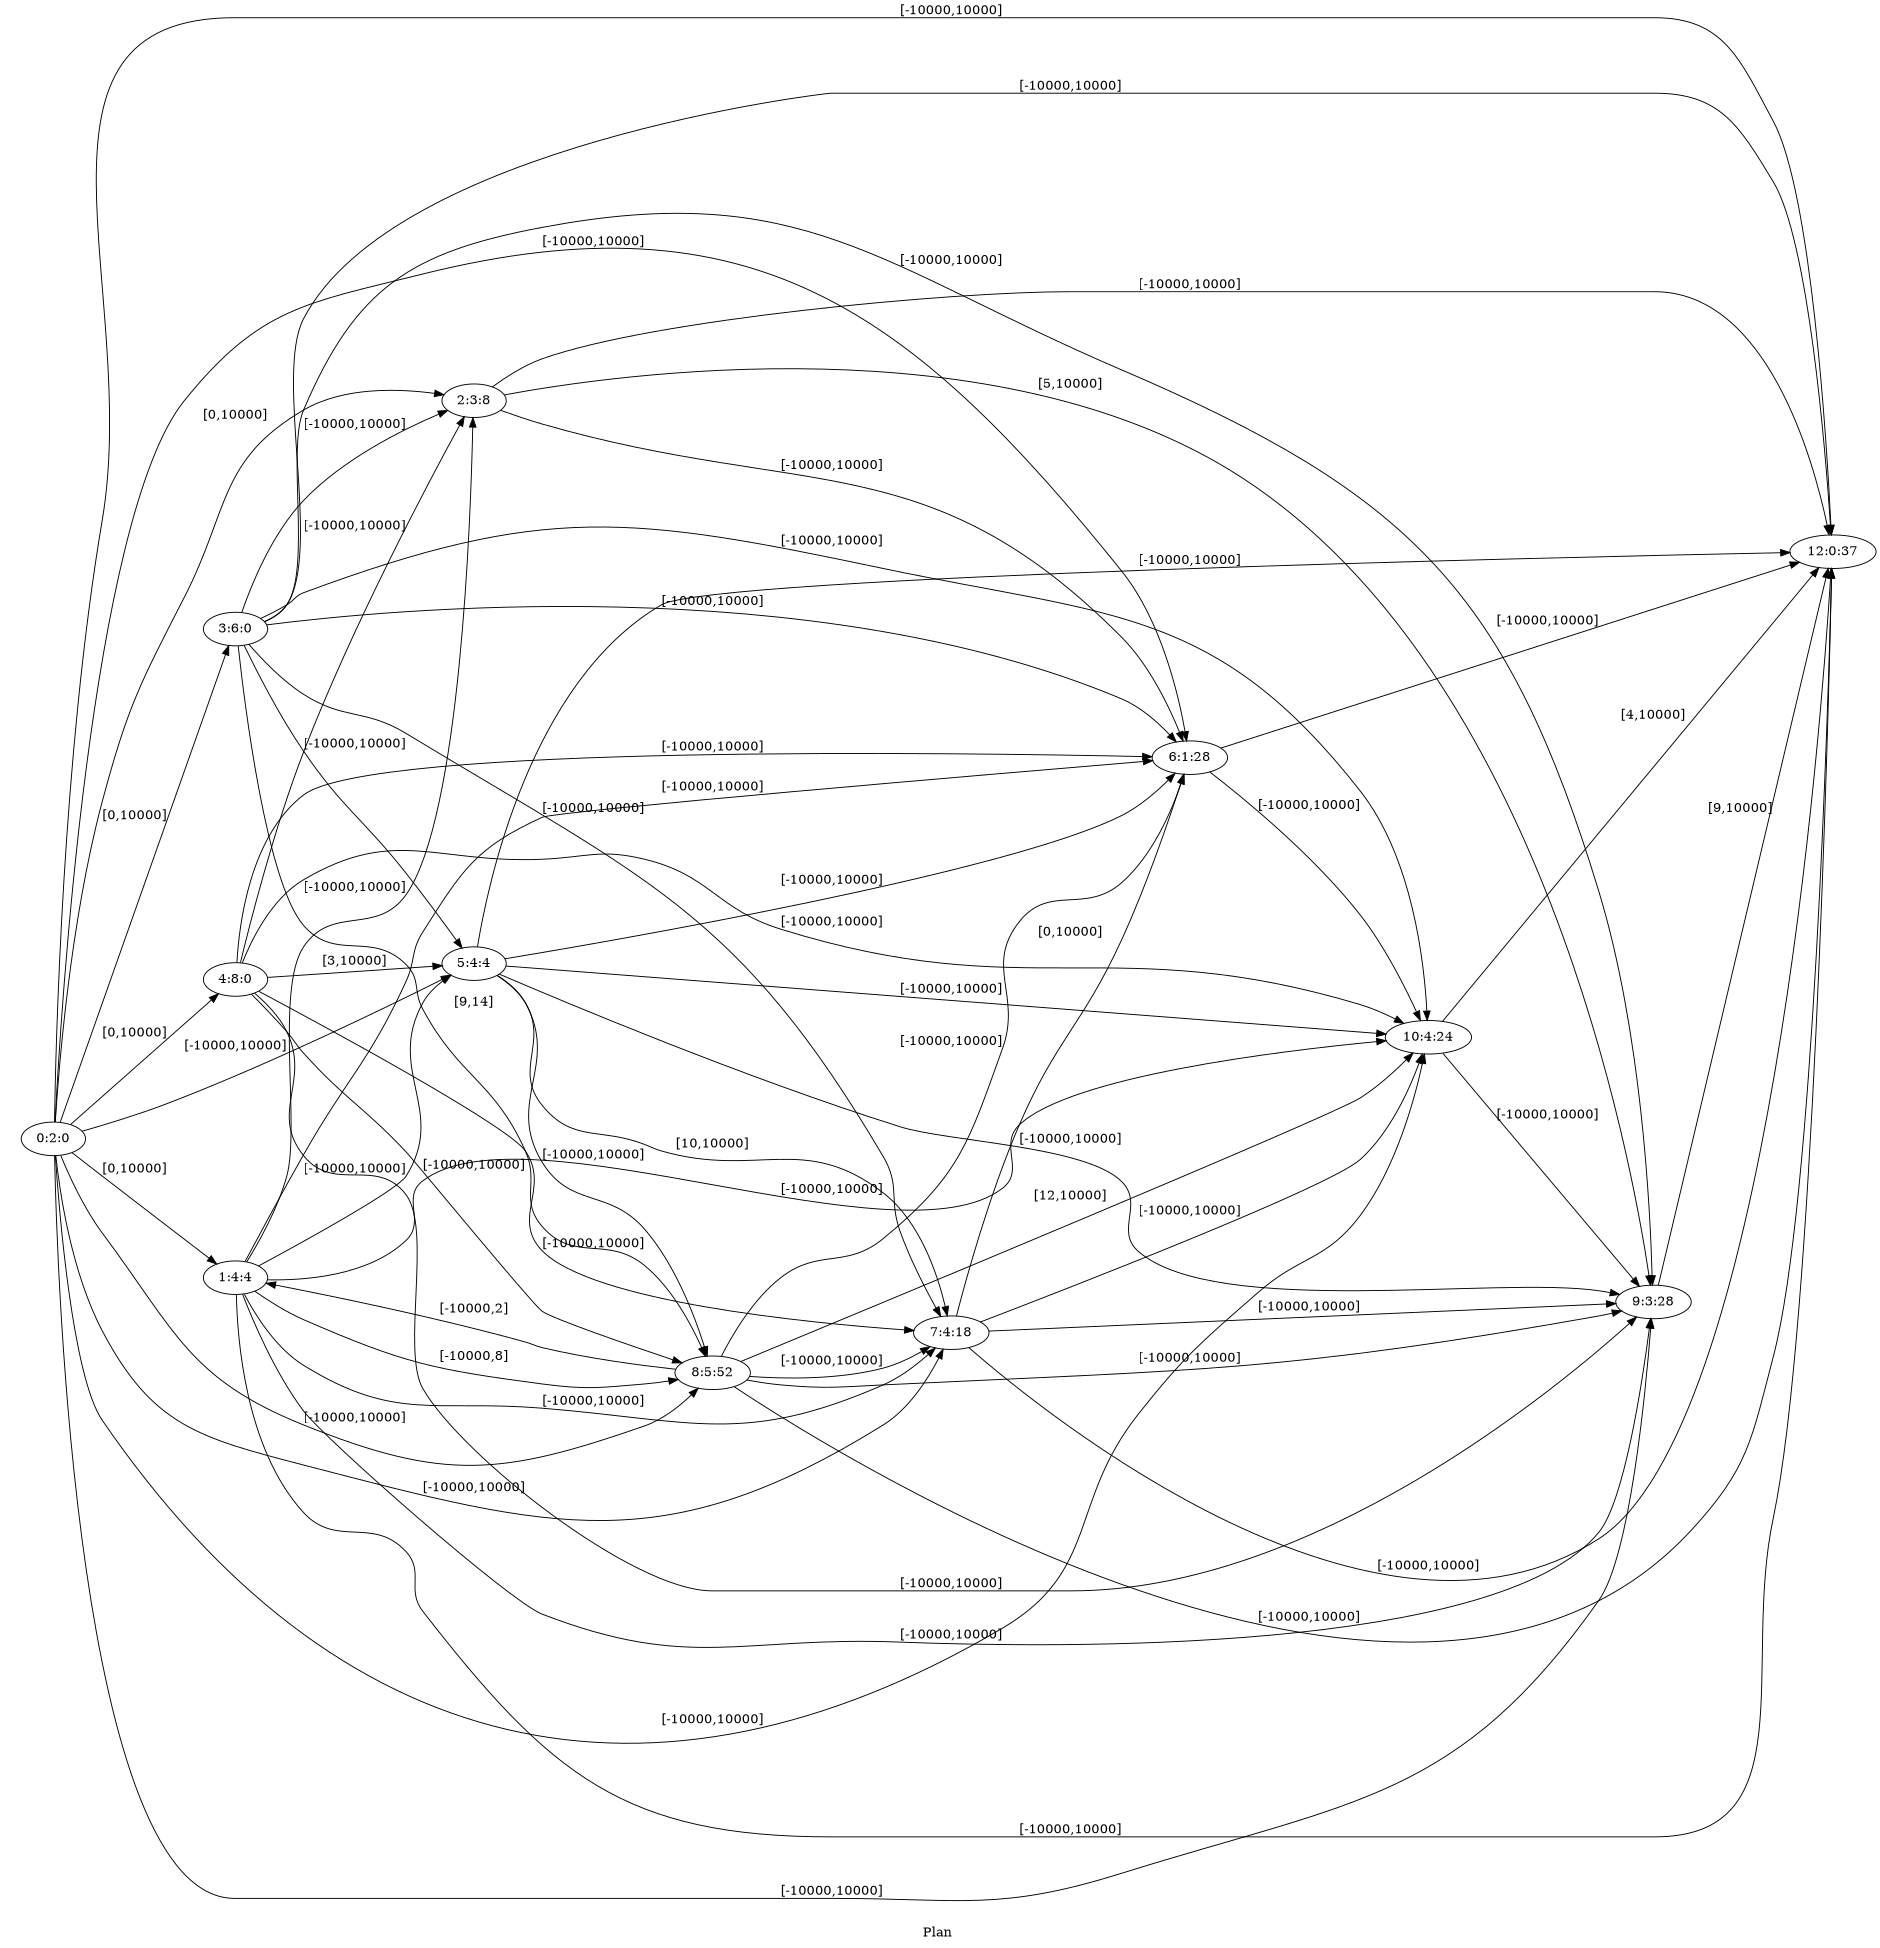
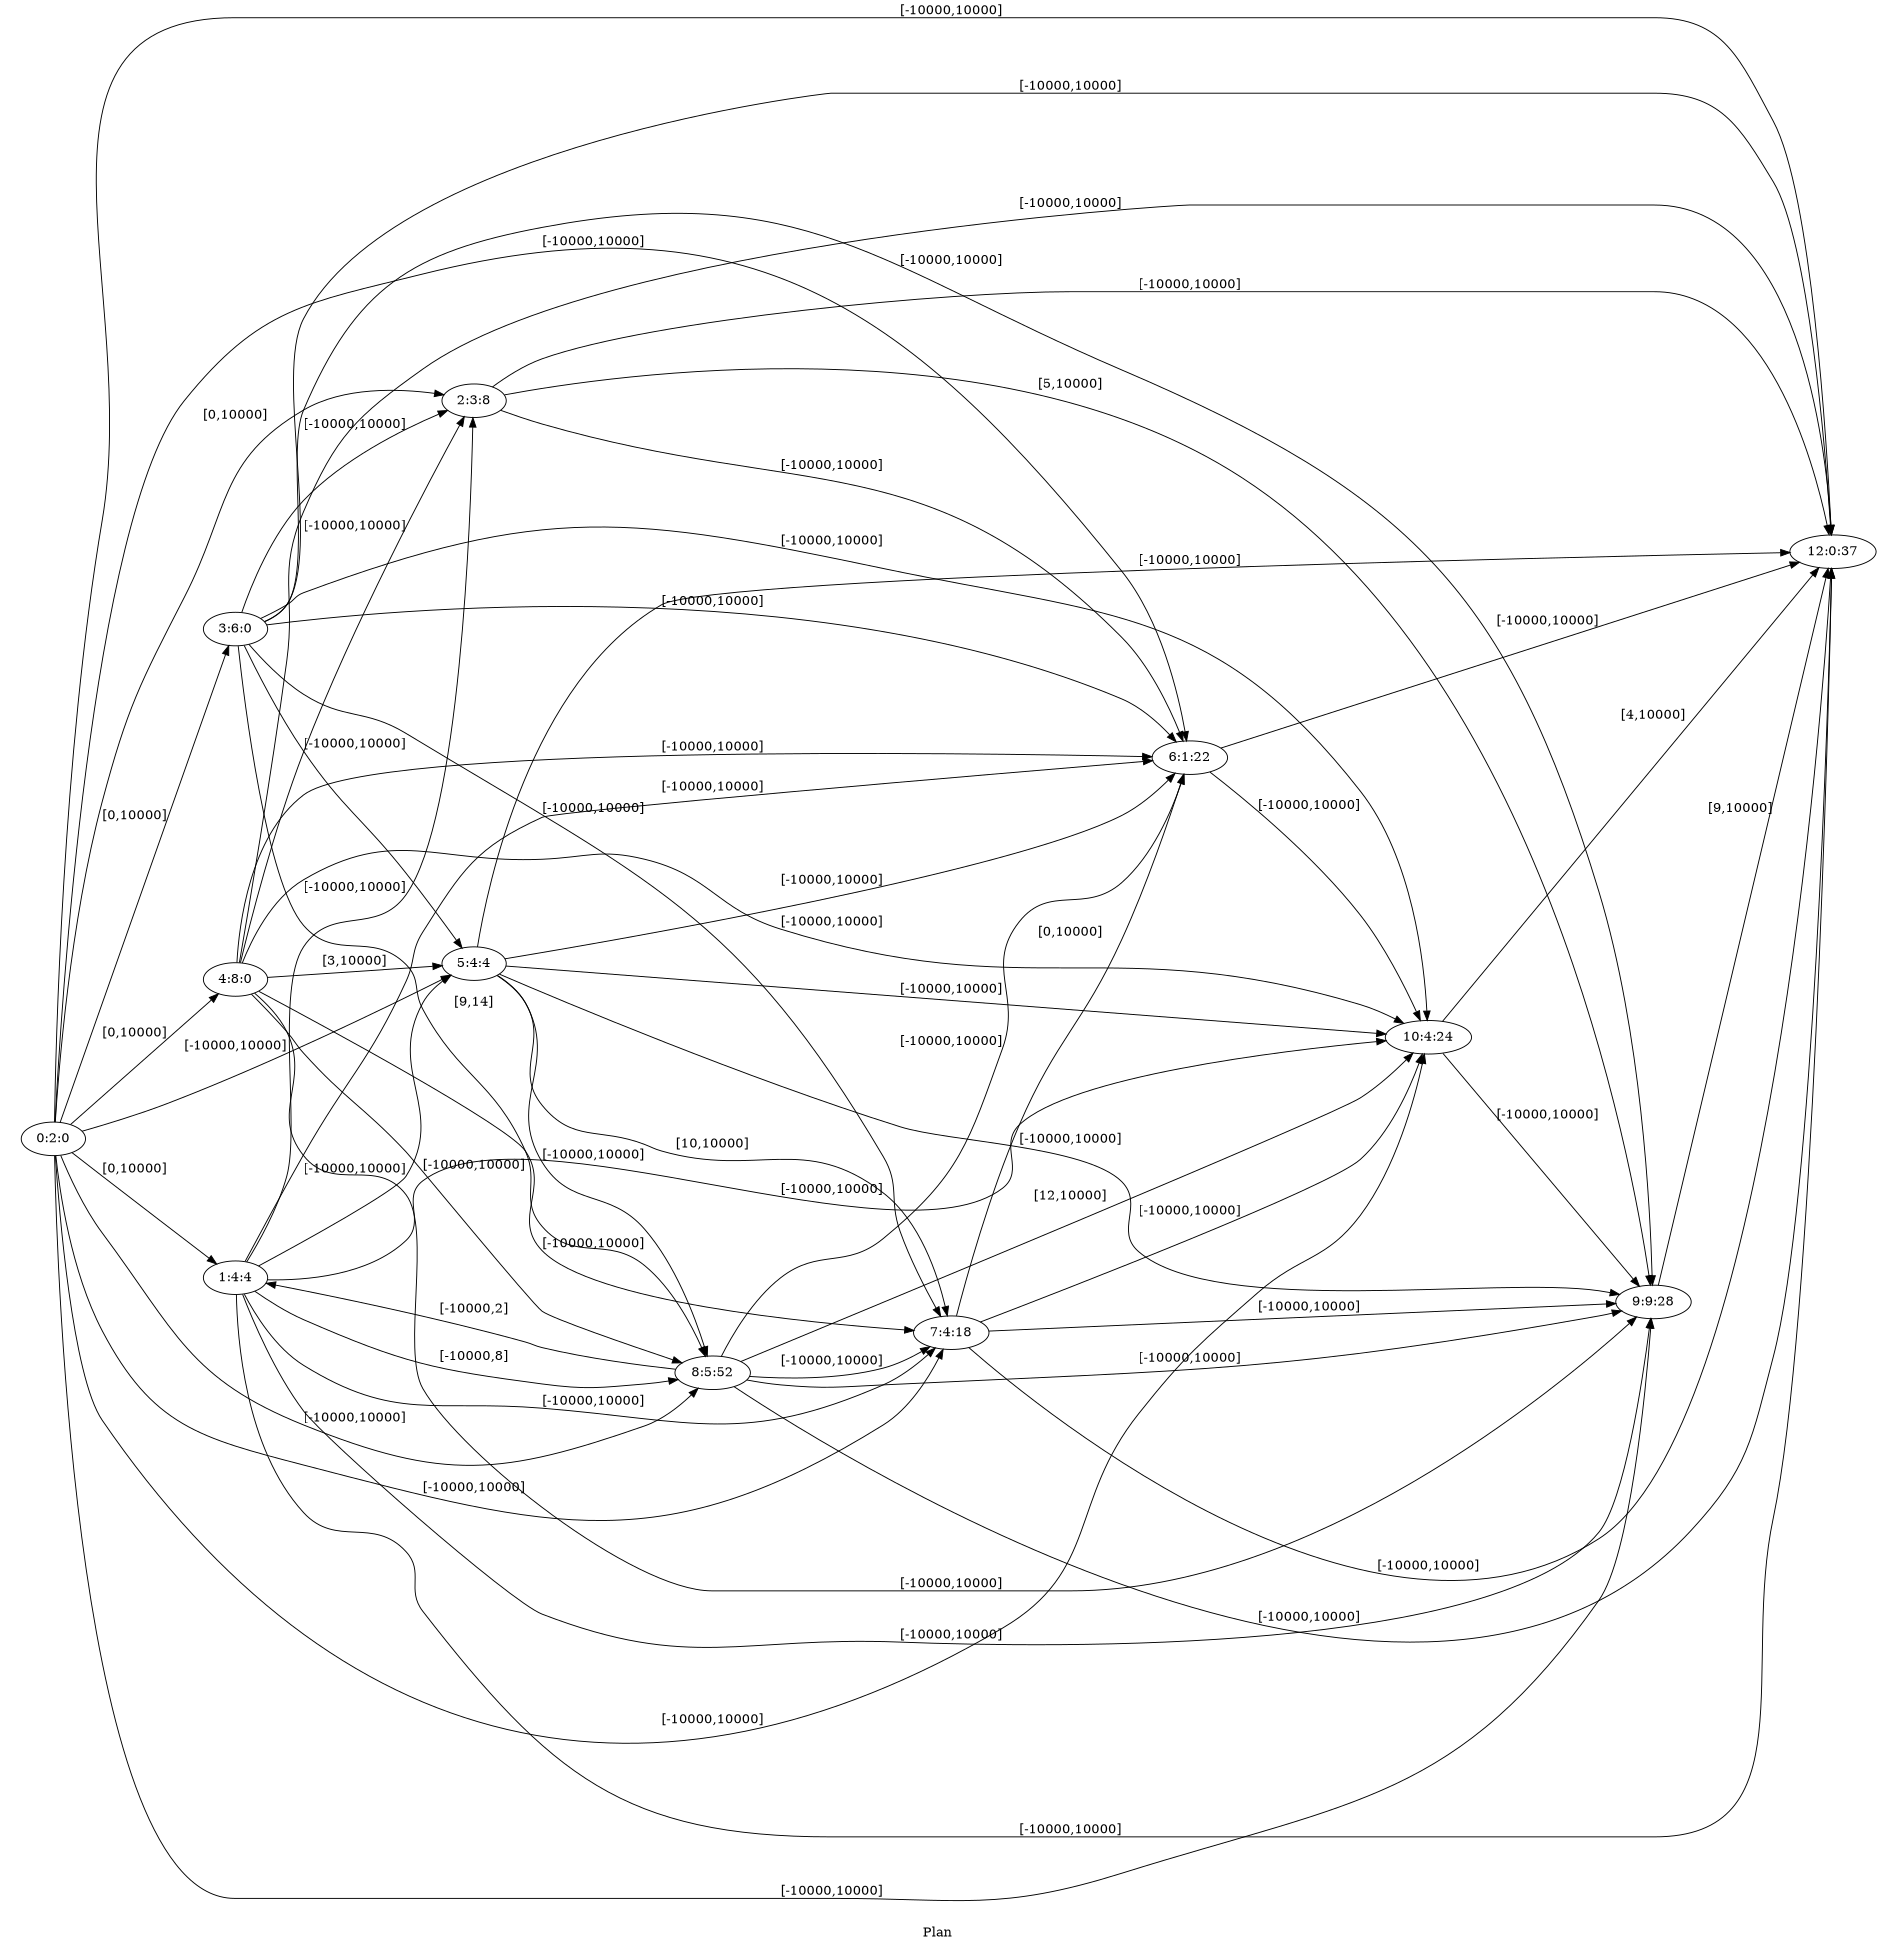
none -> (904, 234)
(1190, 758) -> (1190, 758)
(1653, 1302) -> (1653, 1302)
